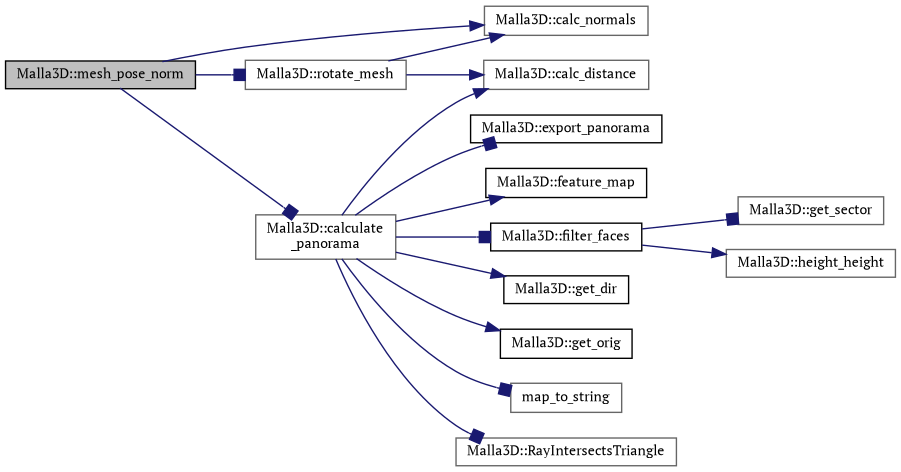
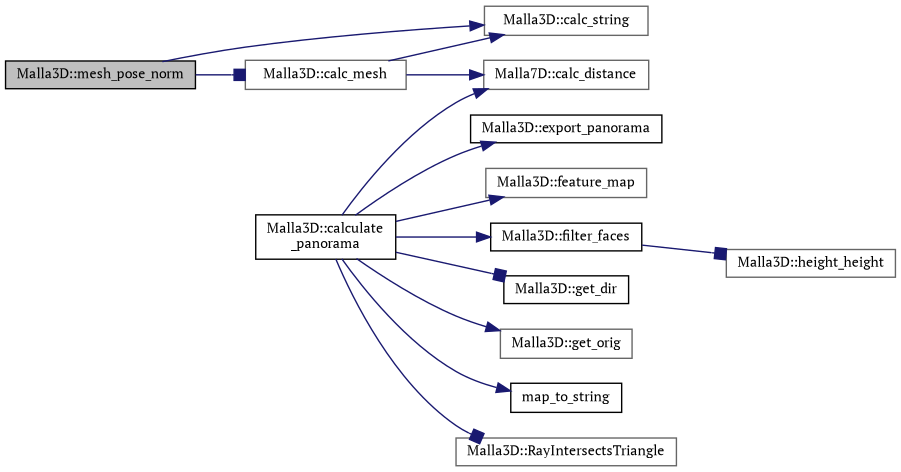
(566, 21) -> (566, 21)
(326, 75) -> (326, 75)
(566, 75) -> (566, 75)
(202, 148) -> none
(416, 176) -> (416, 176)
(566, 183) -> (566, 183)
(811, 211) -> none
(326, 237) -> (326, 237)
(436, 237) -> (436, 237)
(677, 249) -> (677, 249)
(444, 263) -> (444, 263)
(409, 336) -> (409, 336)
(566, 344) -> (566, 344)
(566, 398) -> (566, 398)
